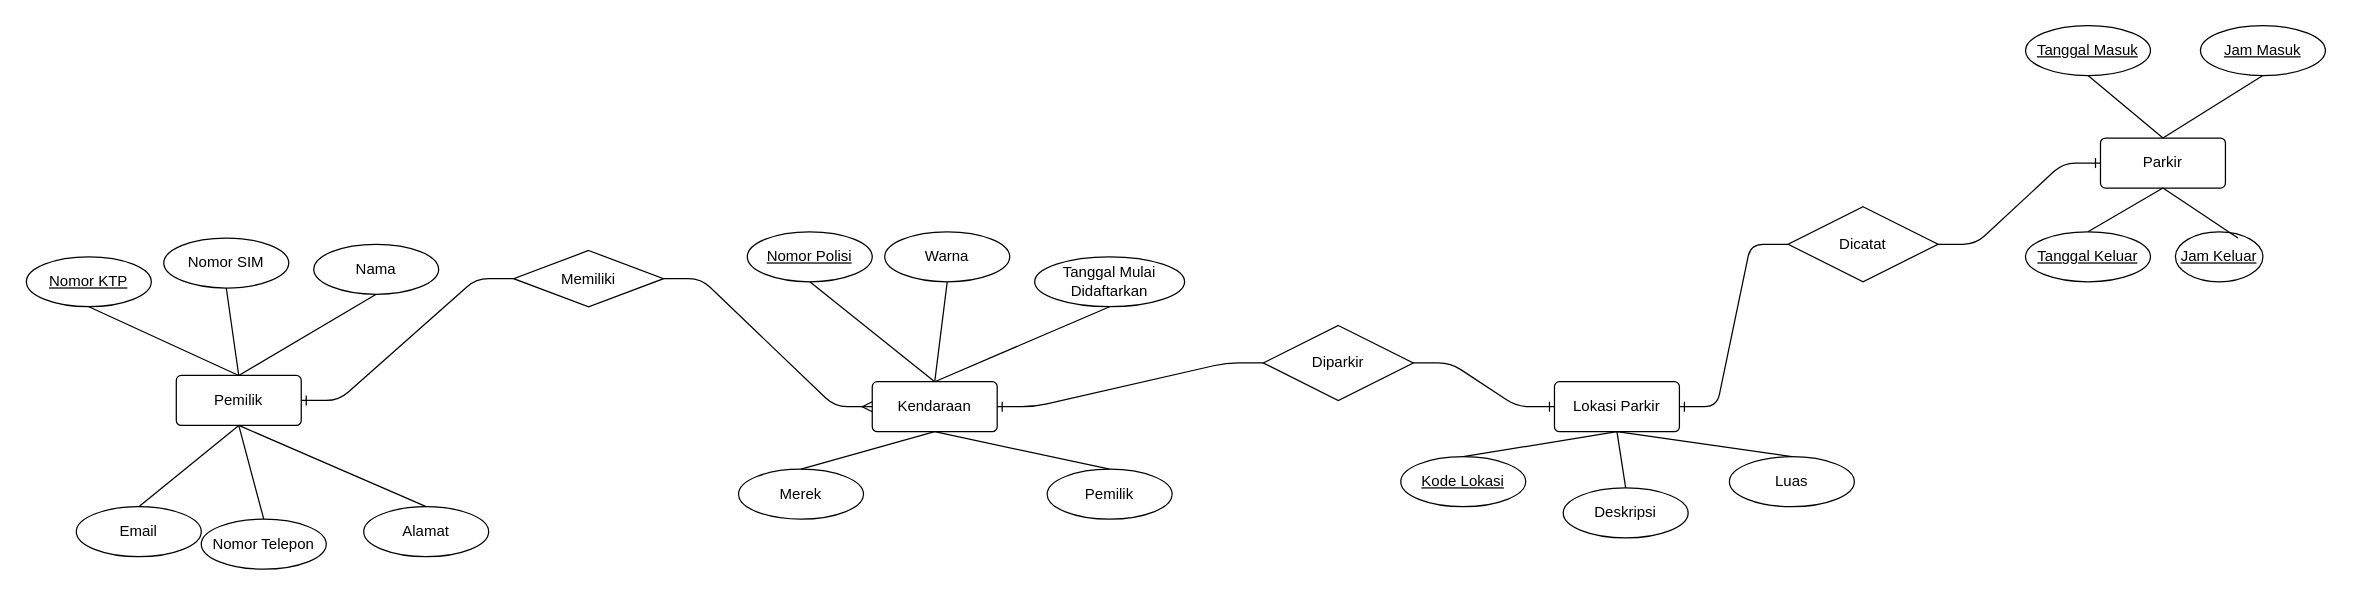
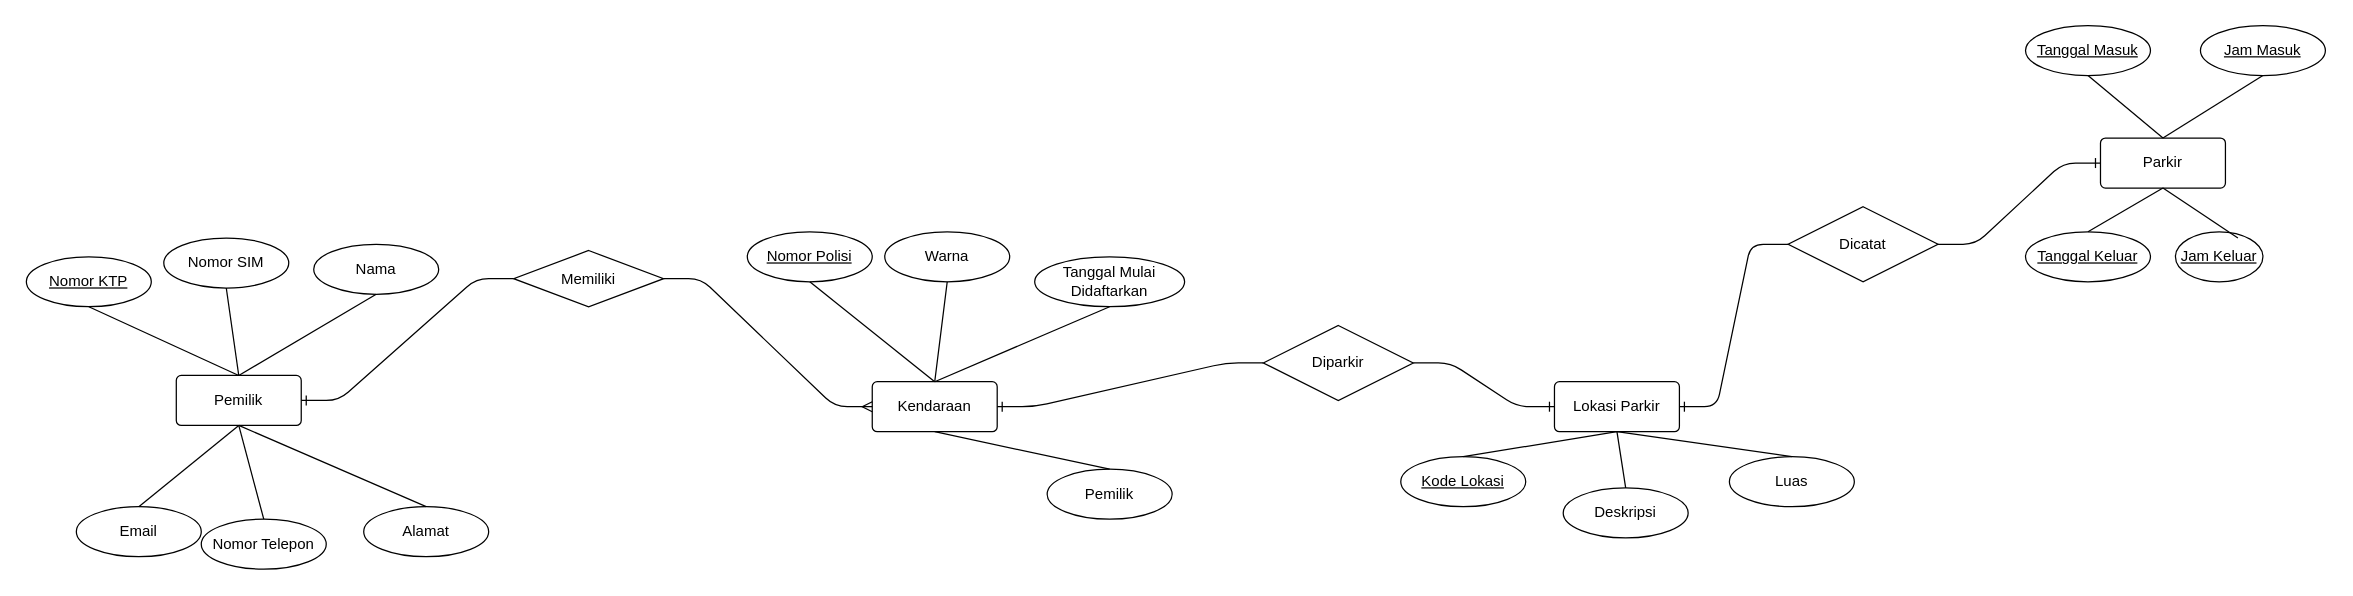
(868, 451) -> none
(801, 494) -> none
